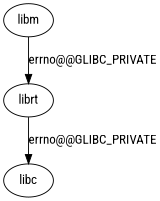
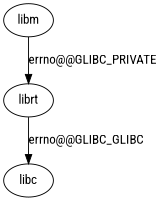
(93, 140) -> (87, 140)
